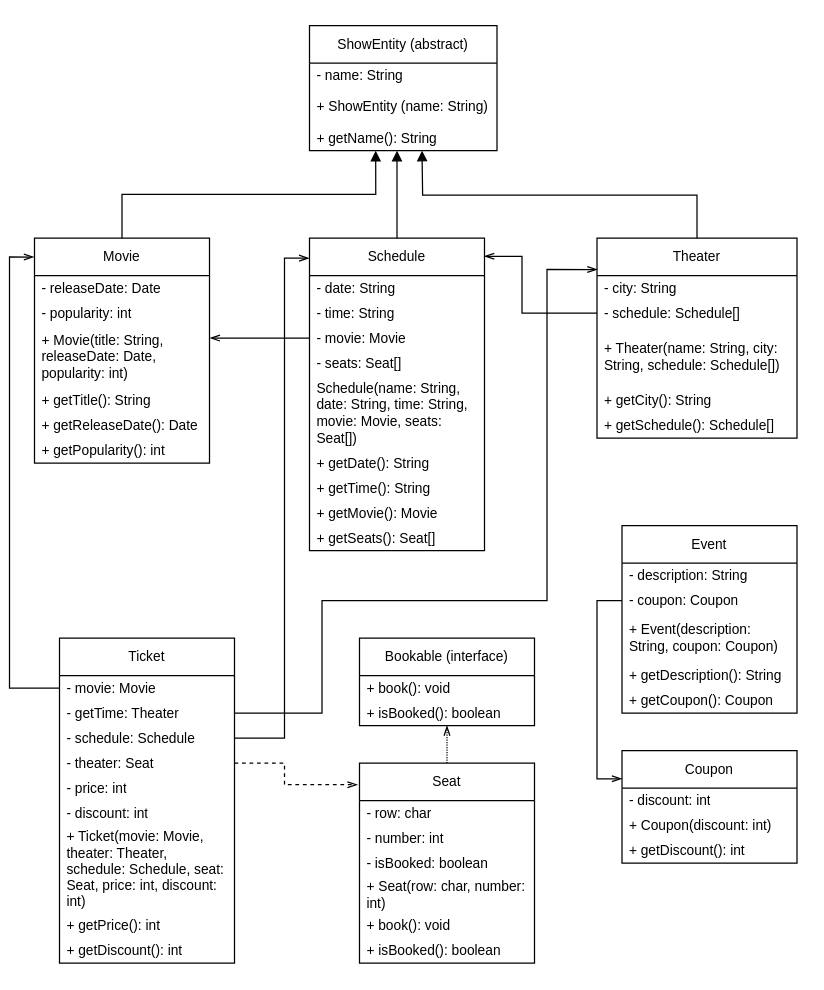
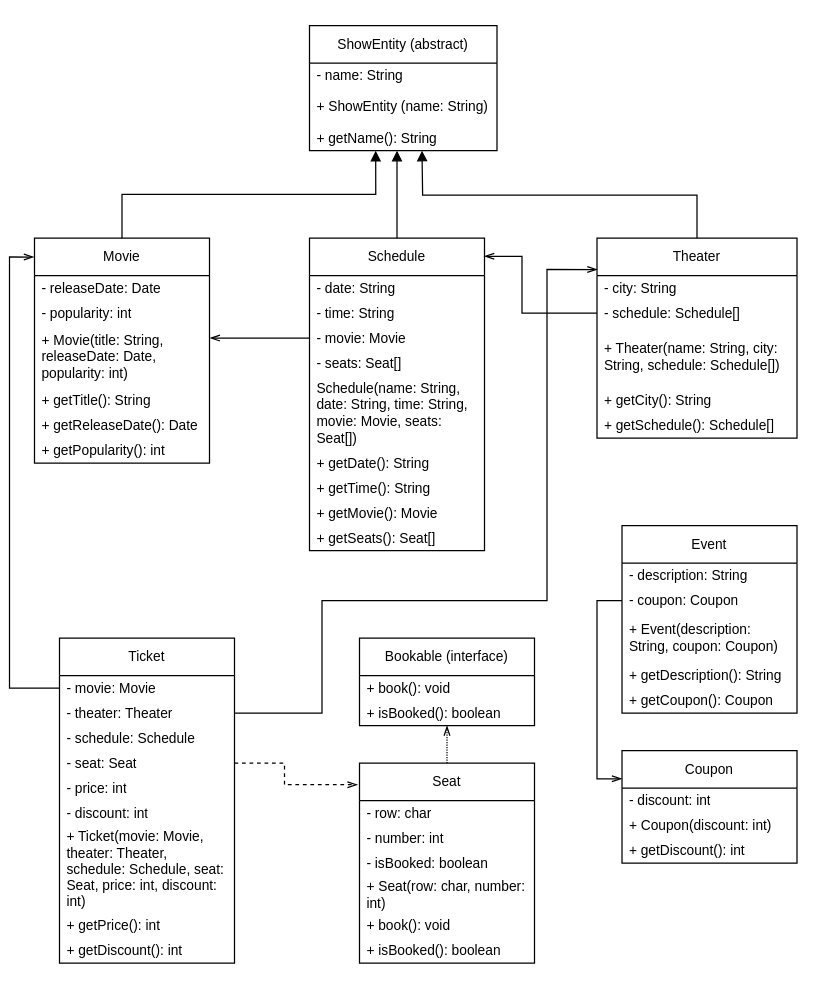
(284, 512) -> none
(129, 713) -> (131, 713)
(119, 763) -> (108, 763)
